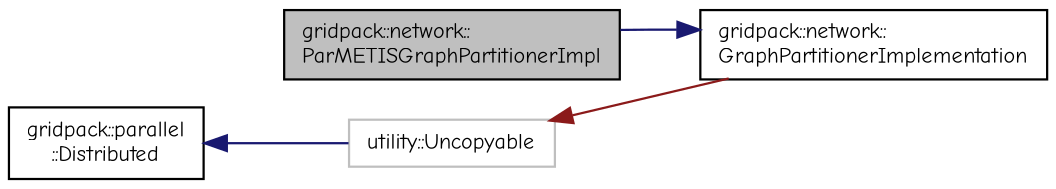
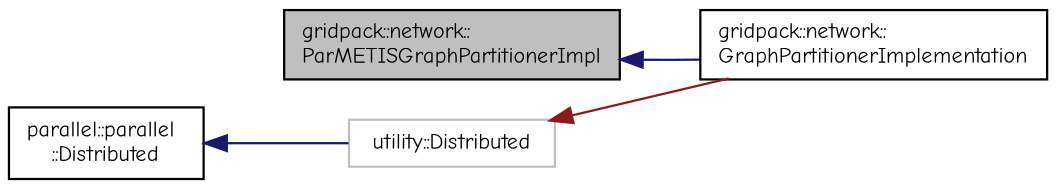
(649, 30) -> (671, 60)
(106, 143) -> (106, 143)
(452, 143) -> (452, 143)
